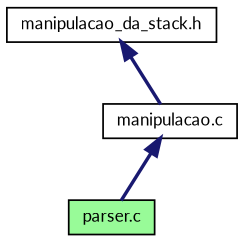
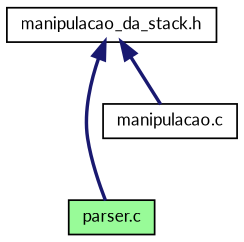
(136, 177) -> (87, 130)
